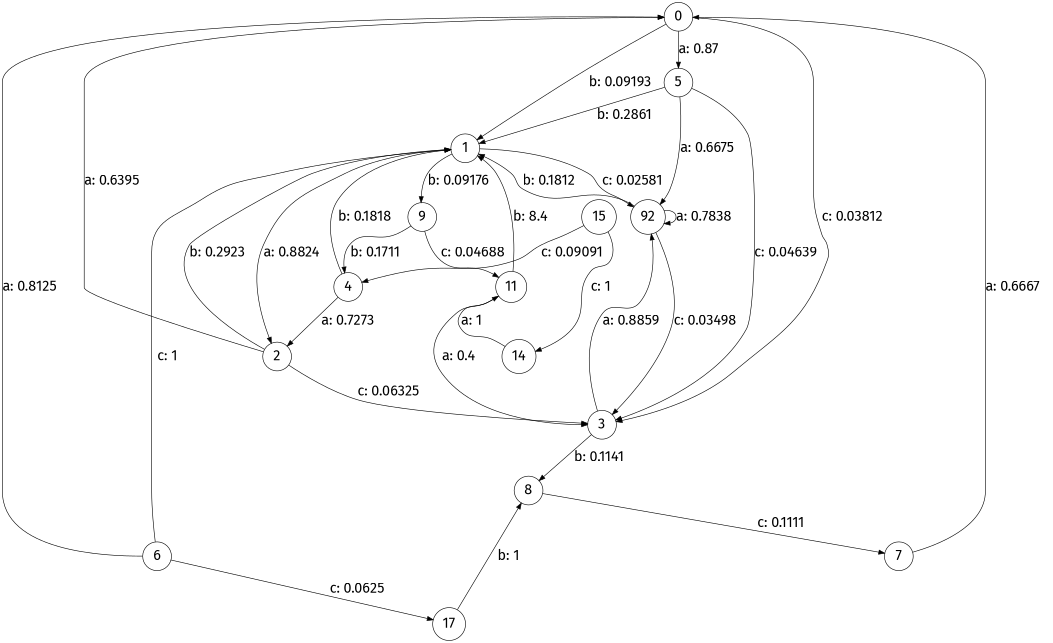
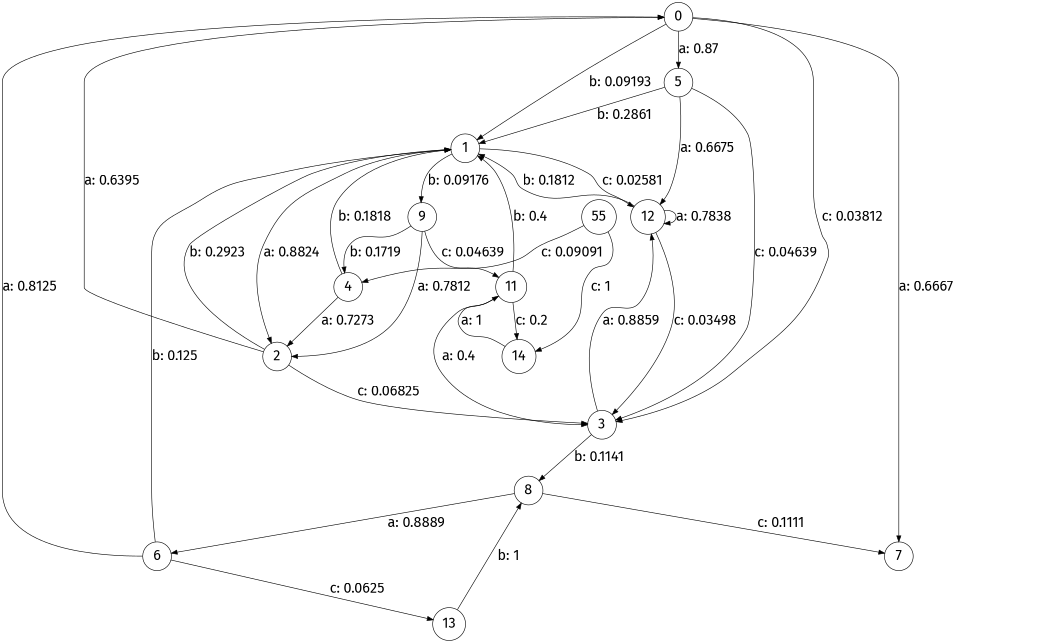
(985, 184) -> (899, 197)
(541, 217) -> (541, 217)
(599, 217) -> (599, 217)
(648, 217) -> (648, 217)
(381, 253) -> (381, 253)
(477, 253) -> (477, 253)
none -> (515, 318)
none -> (391, 325)
(182, 356) -> (182, 356)
(392, 392) -> (392, 392)
none -> (346, 523)
(449, 624) -> (449, 624)
